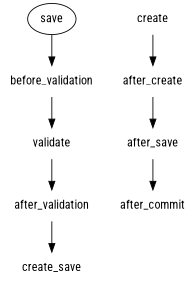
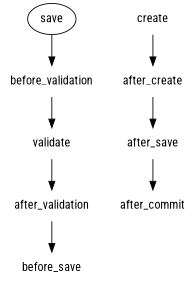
(52, 268) -> (52, 268)
